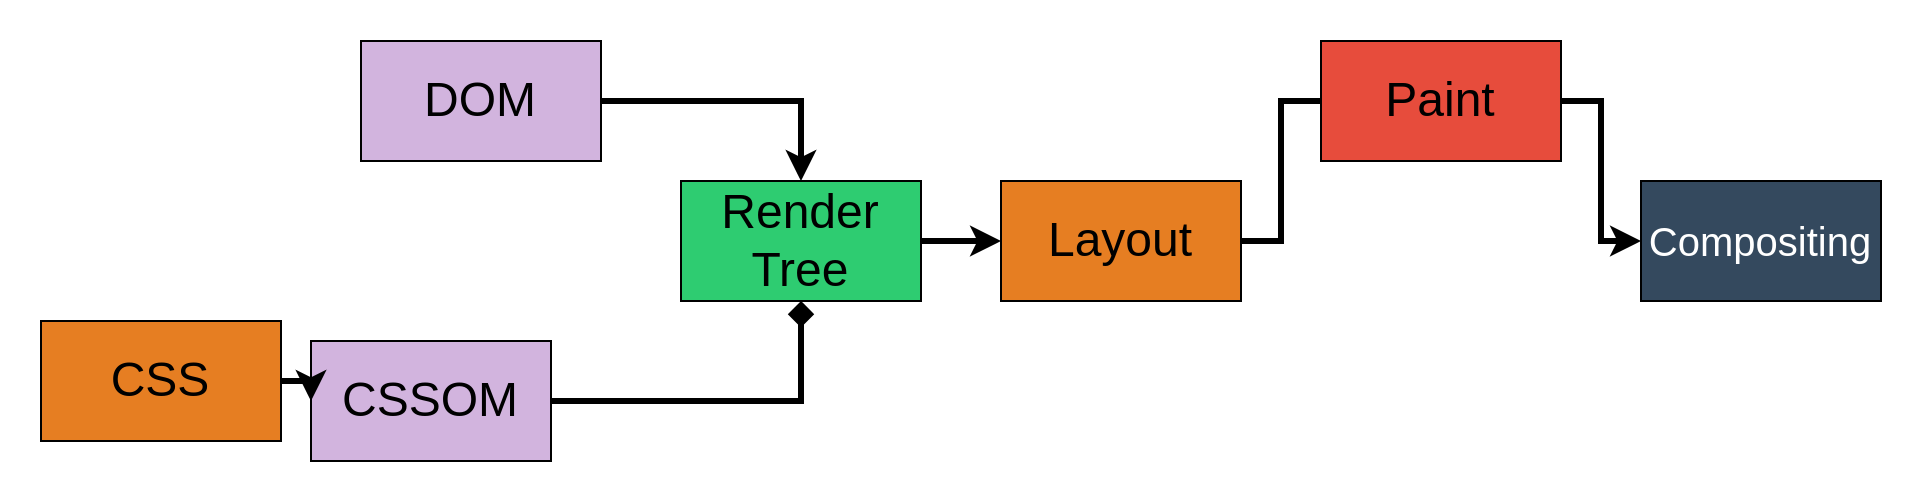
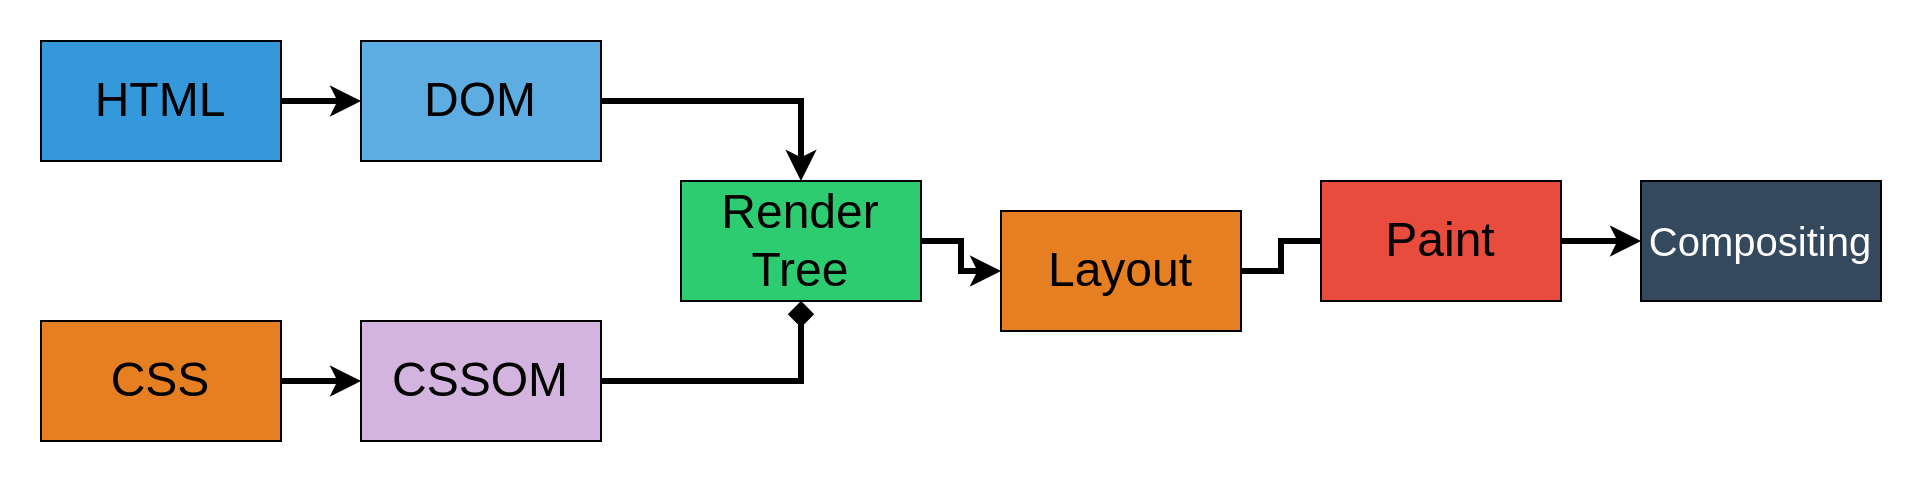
none -> (161, 101)
none -> (310, 101)
(481, 101) -> (481, 101)
(1441, 101) -> (1441, 241)
(1121, 241) -> (1121, 271)
(431, 401) -> (481, 381)
